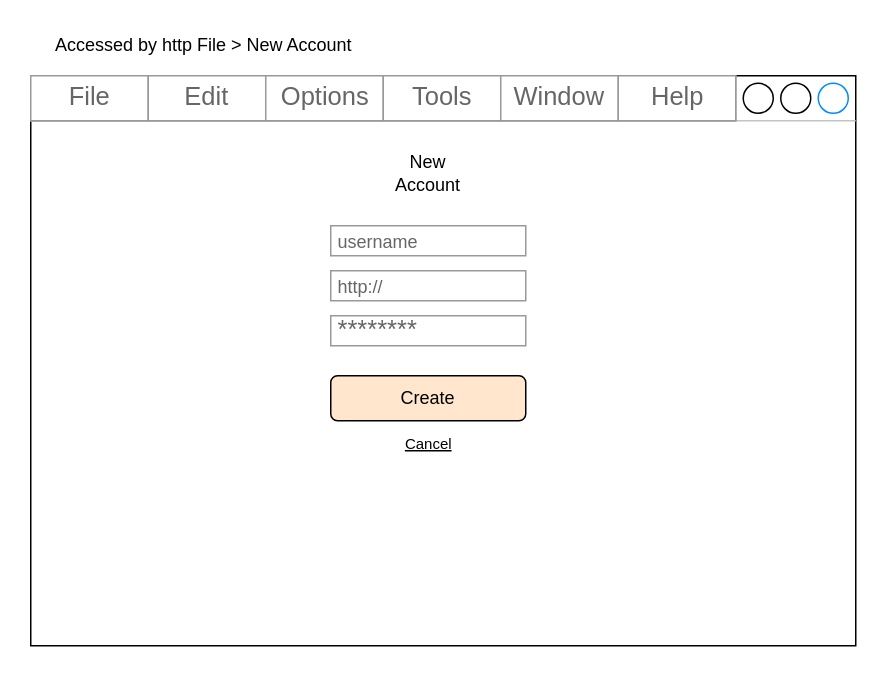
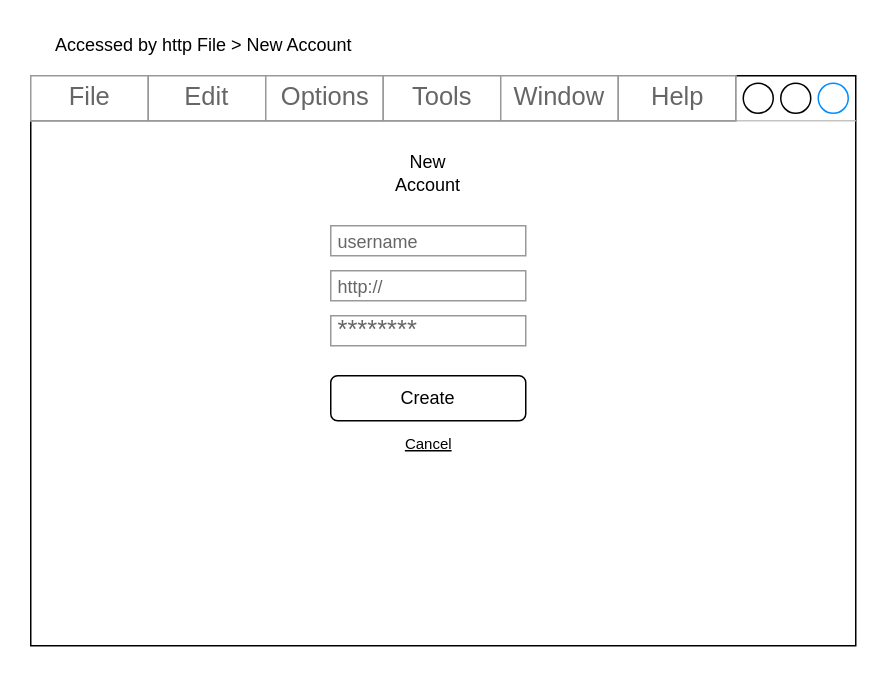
(428, 398) -> (428, 398)
